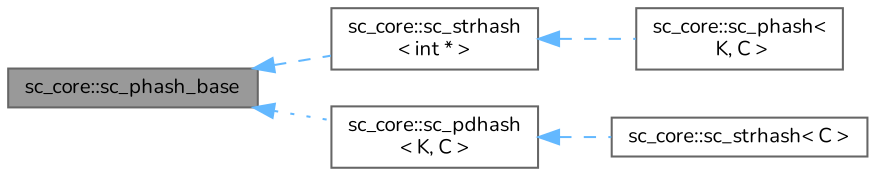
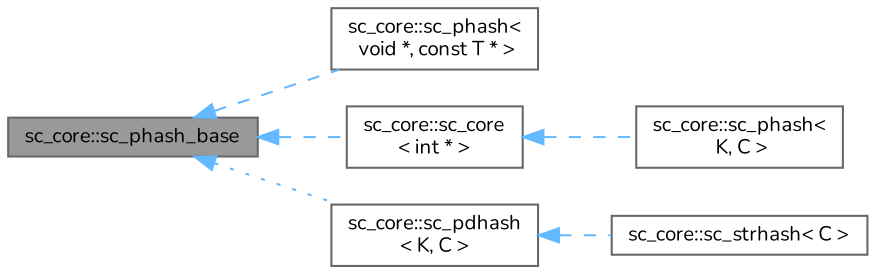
(435, 39) -> (435, 137)
none -> (435, 39)
